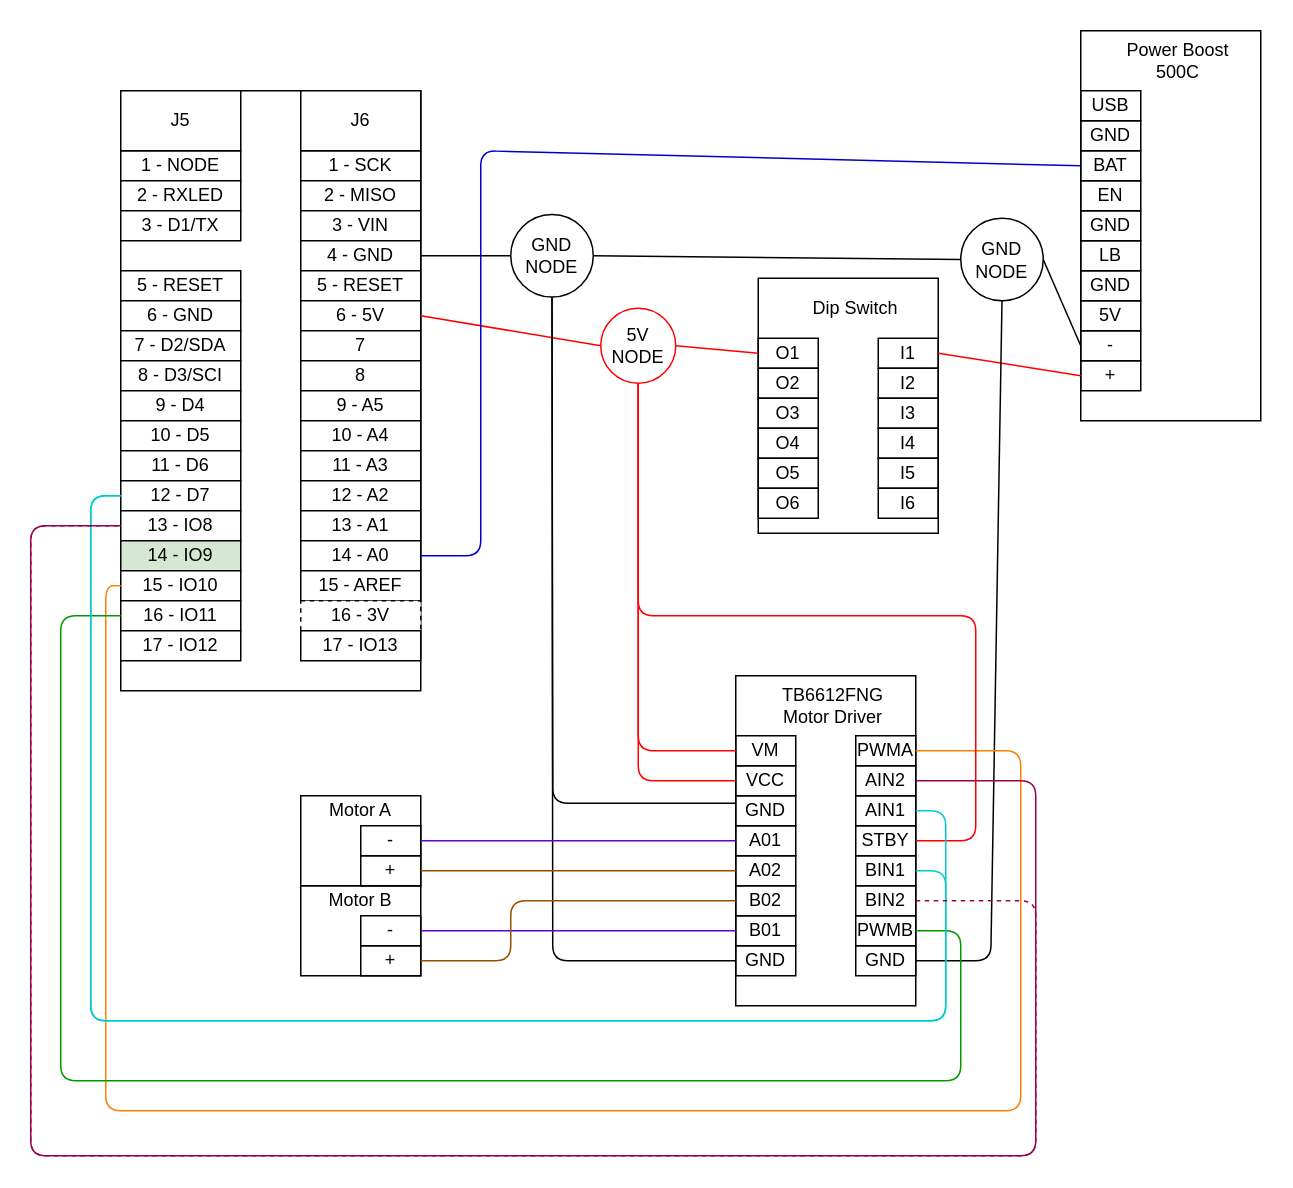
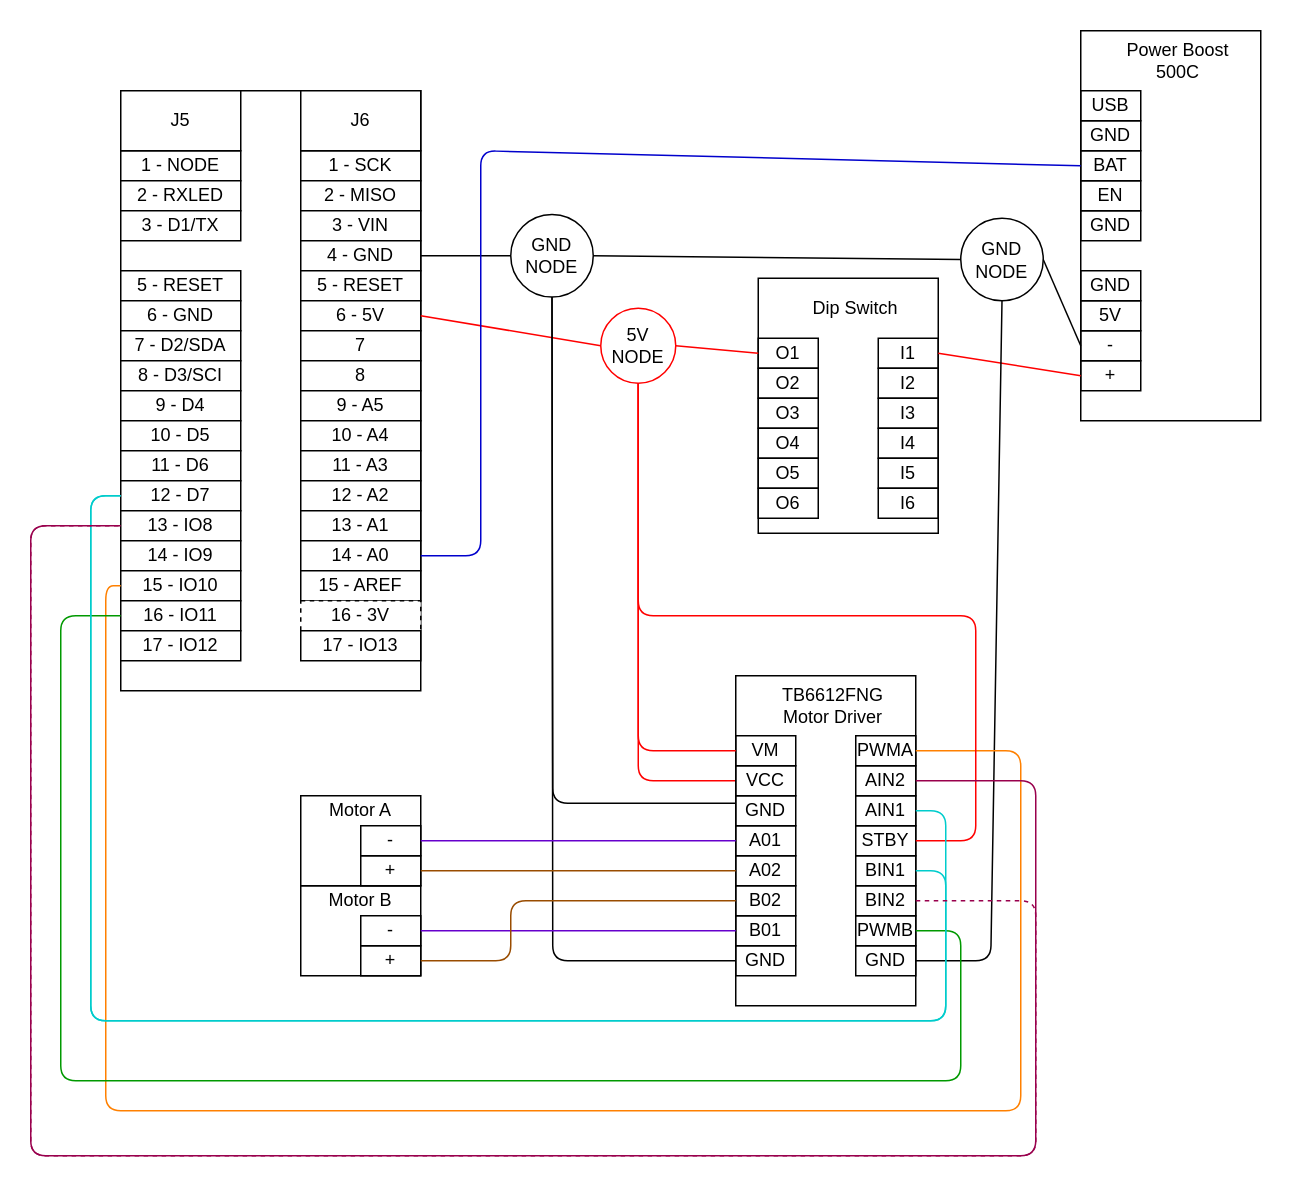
(1111, 256) -> none
(181, 556) -> (181, 556)
